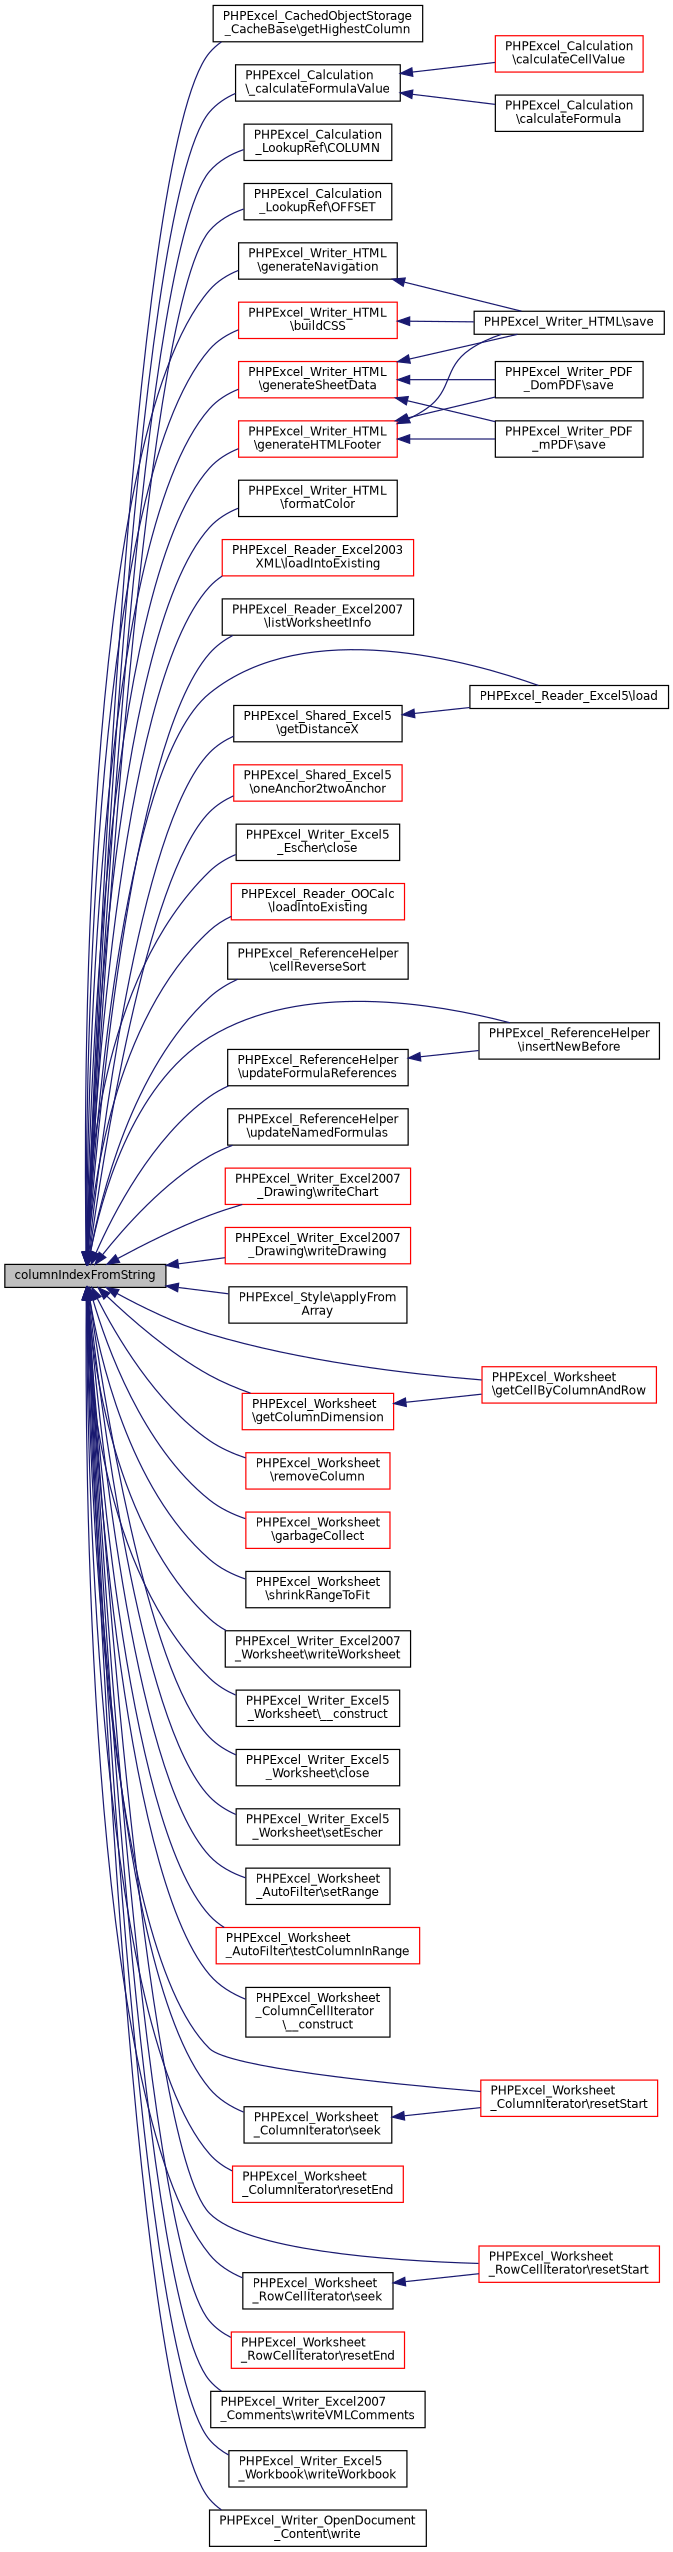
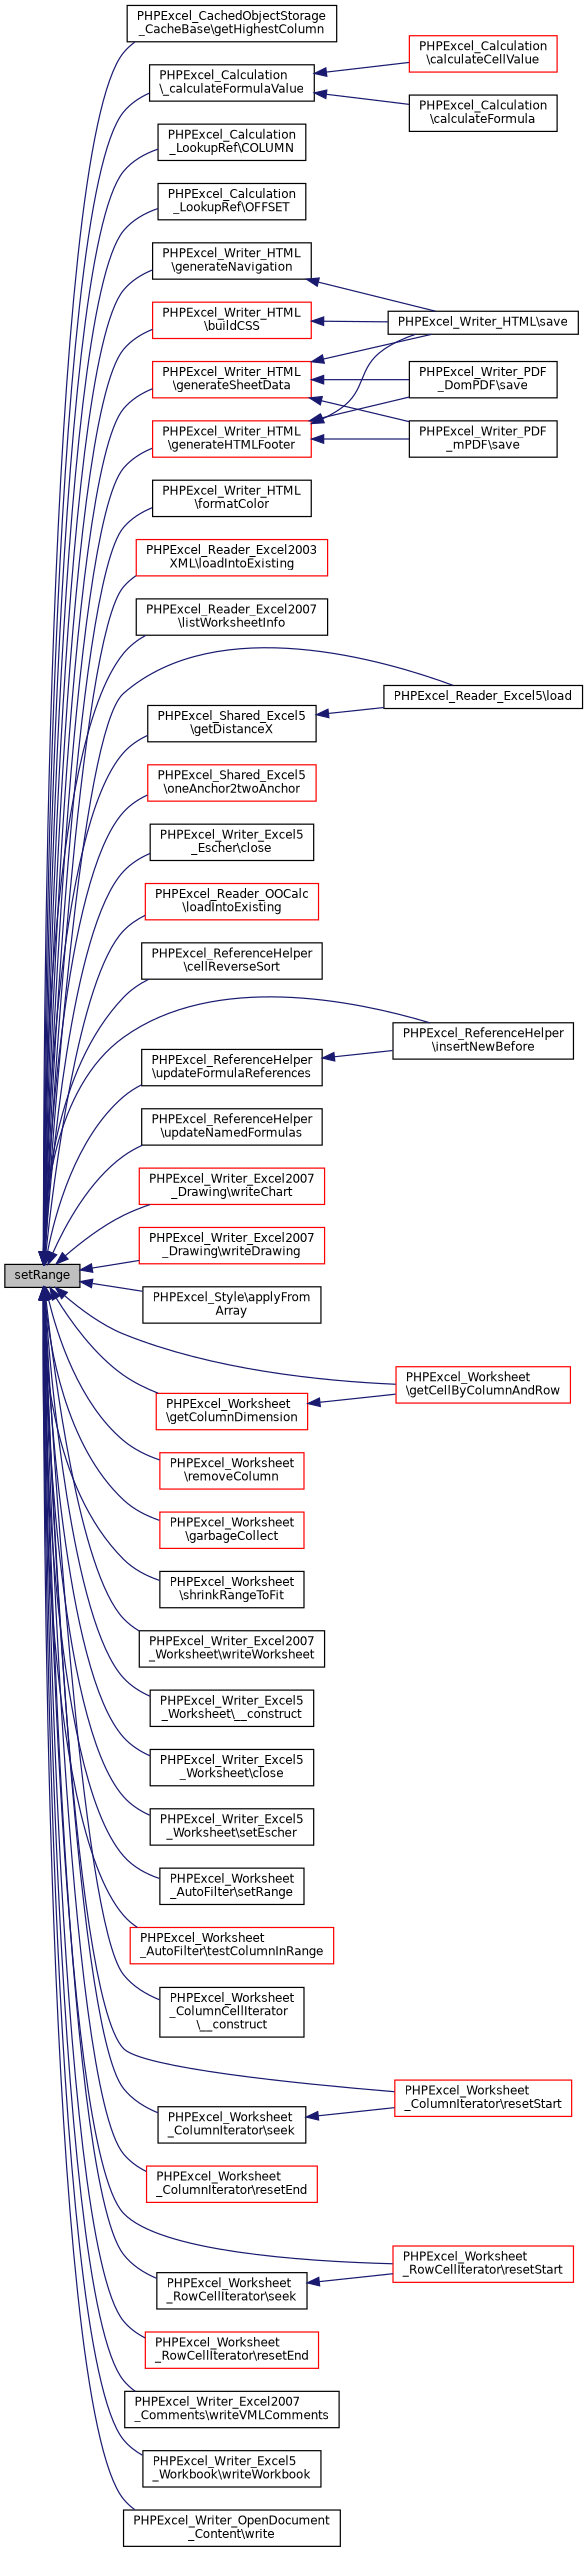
(85, 1276) -> (42, 1276)
